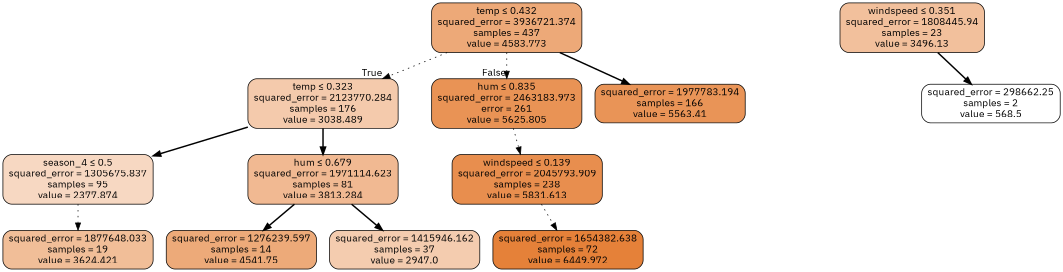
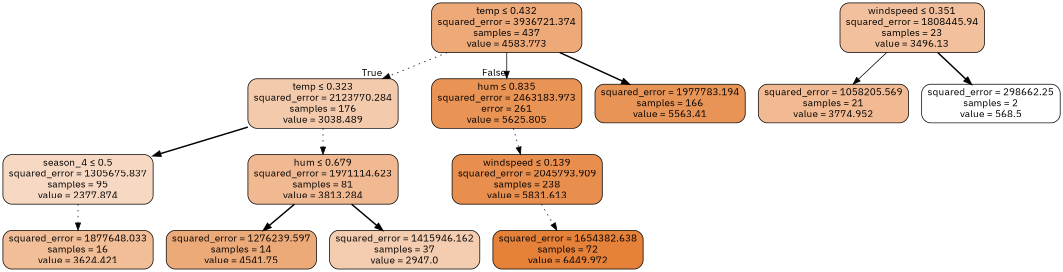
(507, 62) -> (507, 62)
none -> (833, 104)
(323, 138) -> (323, 138)
(78, 249) -> (78, 249)
